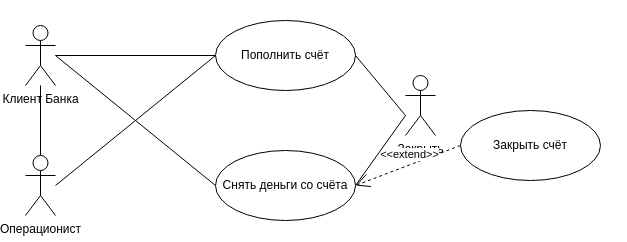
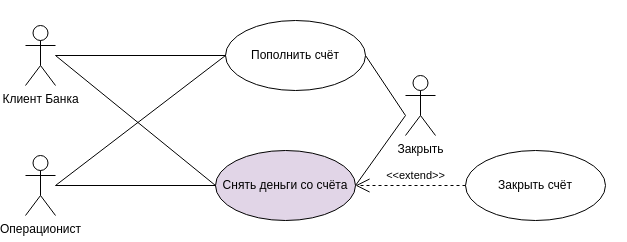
(286, 56) -> (296, 56)
(41, 121) -> (137, 186)
(531, 146) -> (536, 186)
(286, 186) -> (286, 186)
